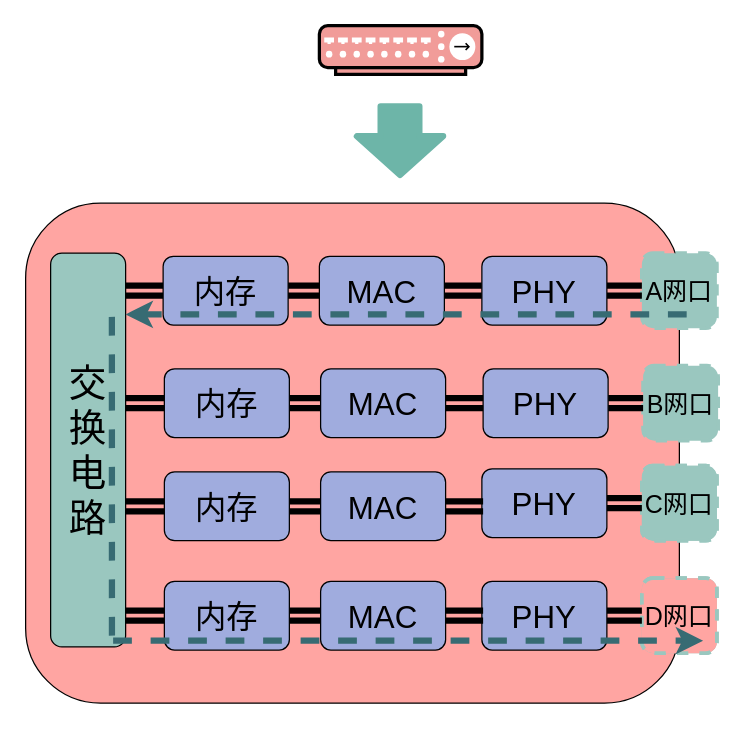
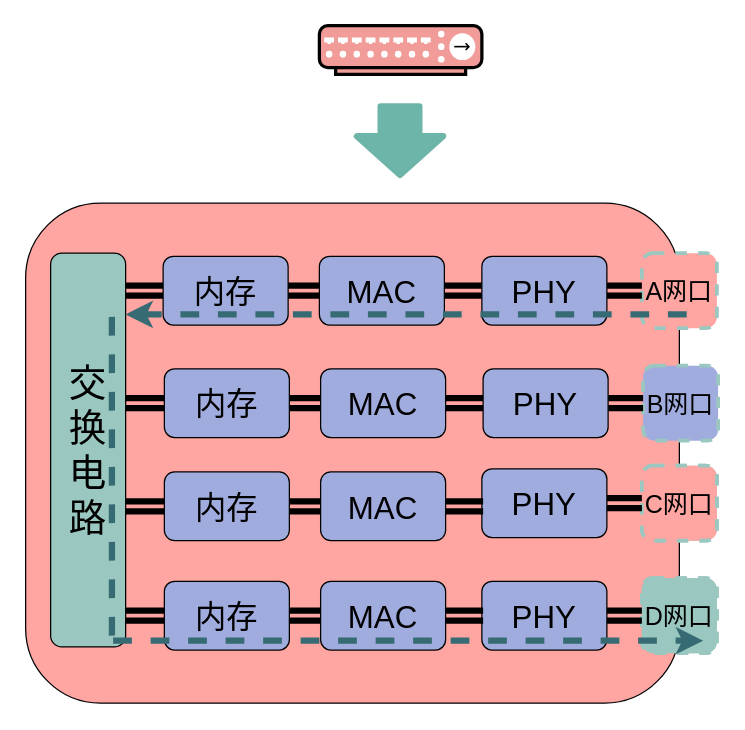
(679, 291) -> (679, 291)
(681, 403) -> (681, 403)
(679, 503) -> (679, 503)
(679, 616) -> (679, 616)
